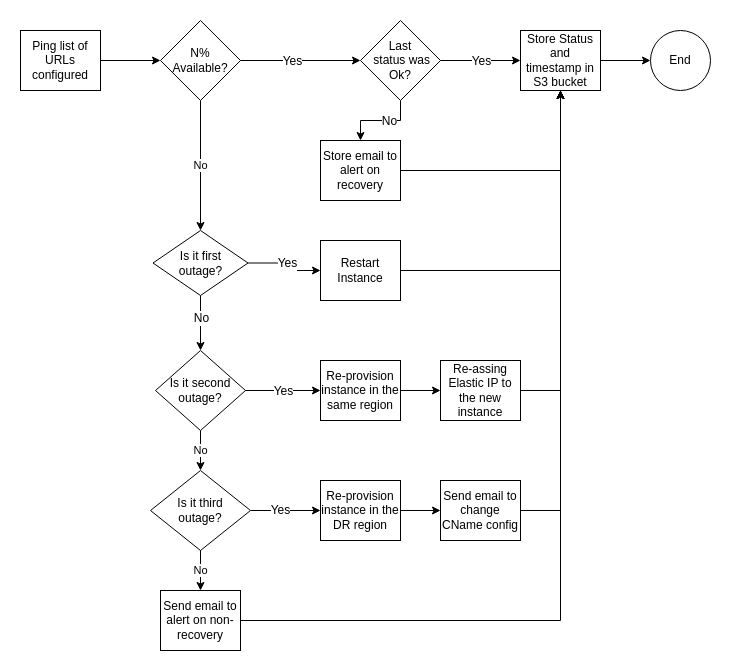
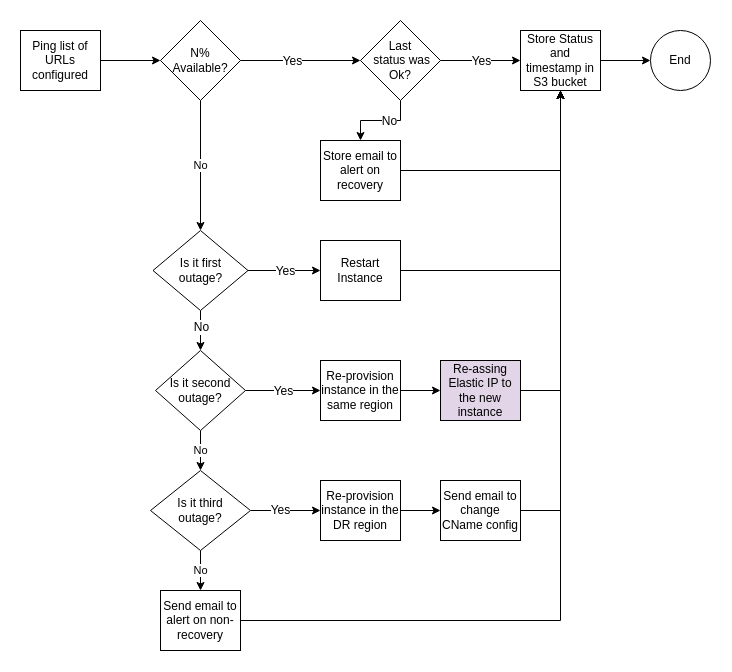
(201, 263) -> (201, 271)
(481, 391) -> (481, 391)
